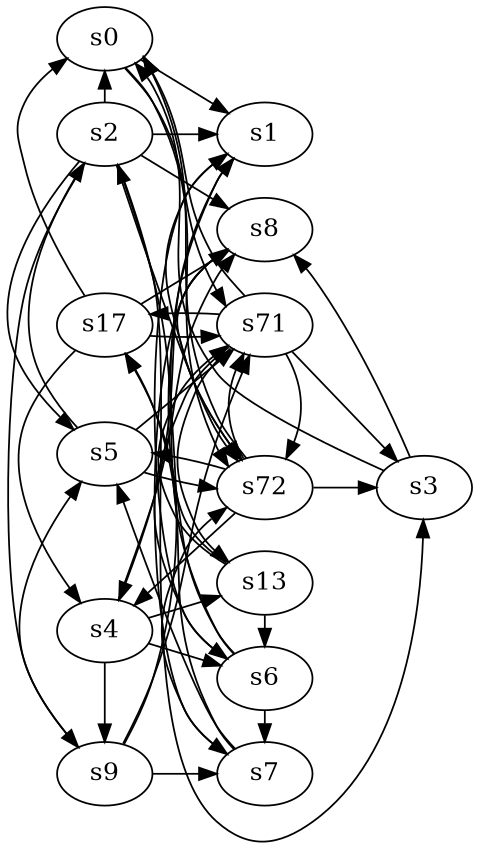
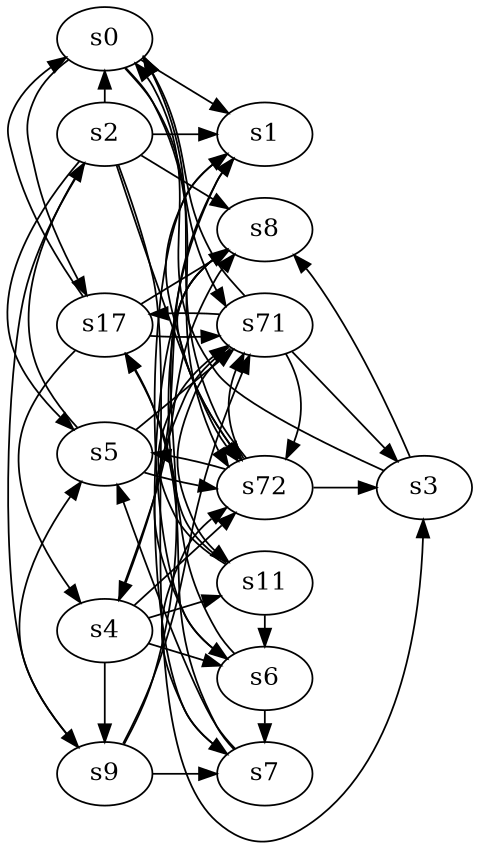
none -> (34, 166)
(171, 422) -> none
(214, 533) -> (178, 565)
(265, 583) -> (265, 583)
